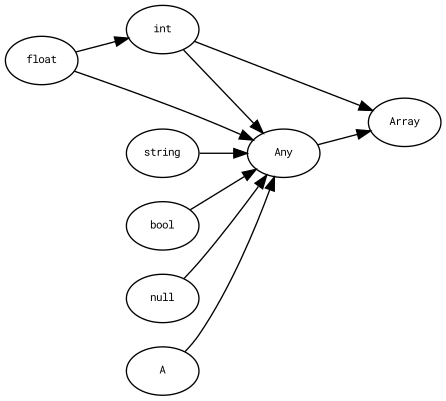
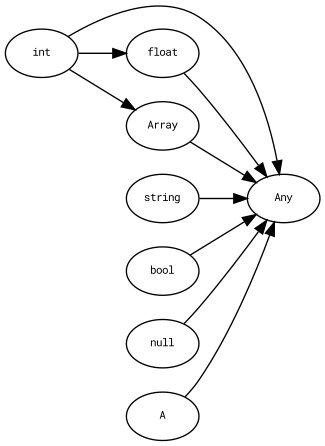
(96, 47) -> (96, 53)
(338, 140) -> (217, 159)
